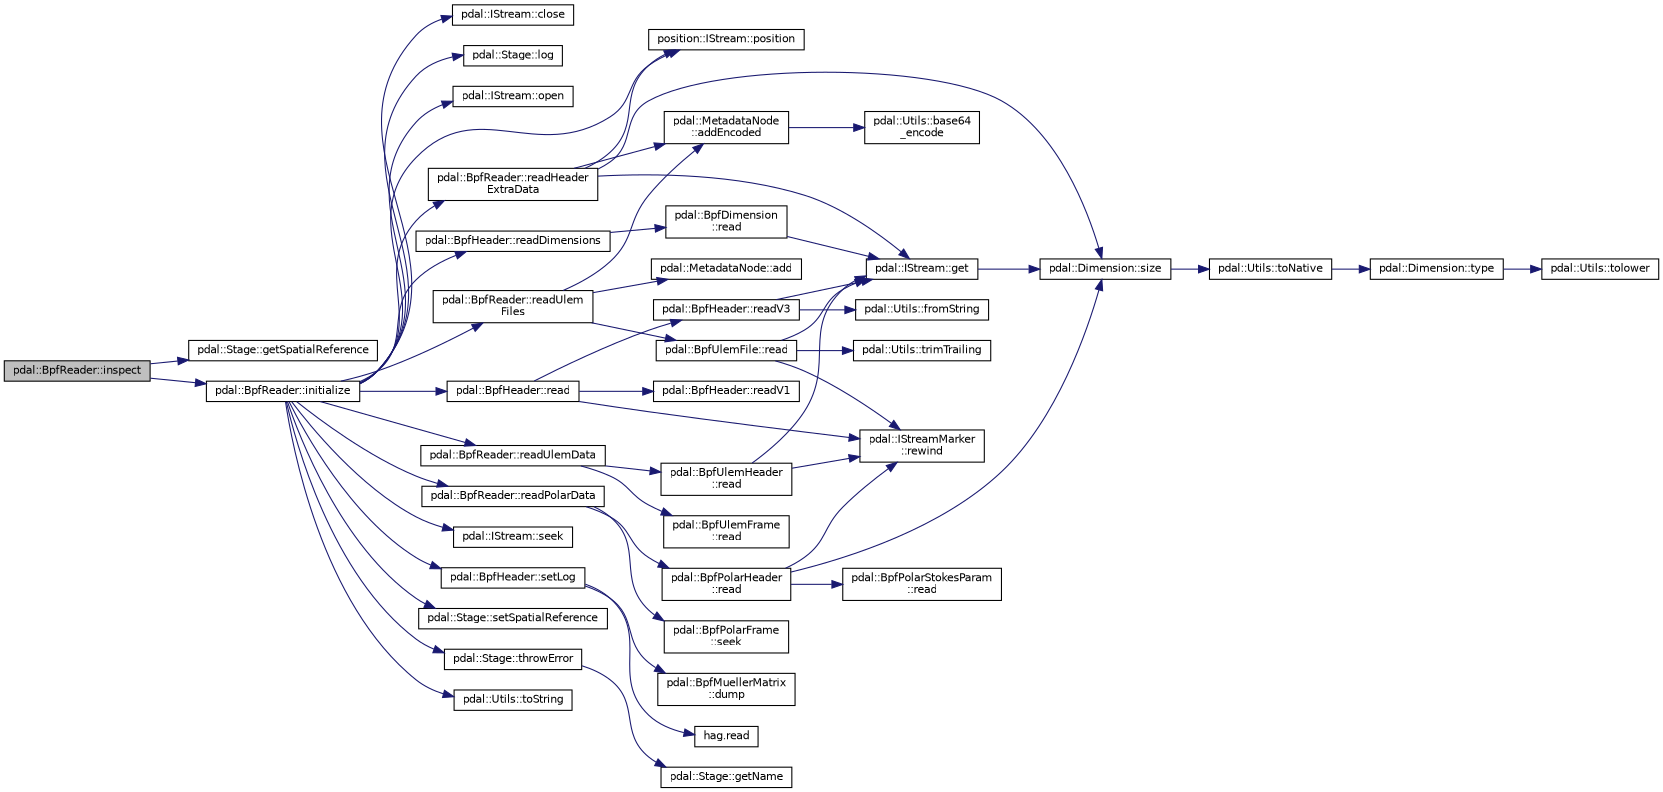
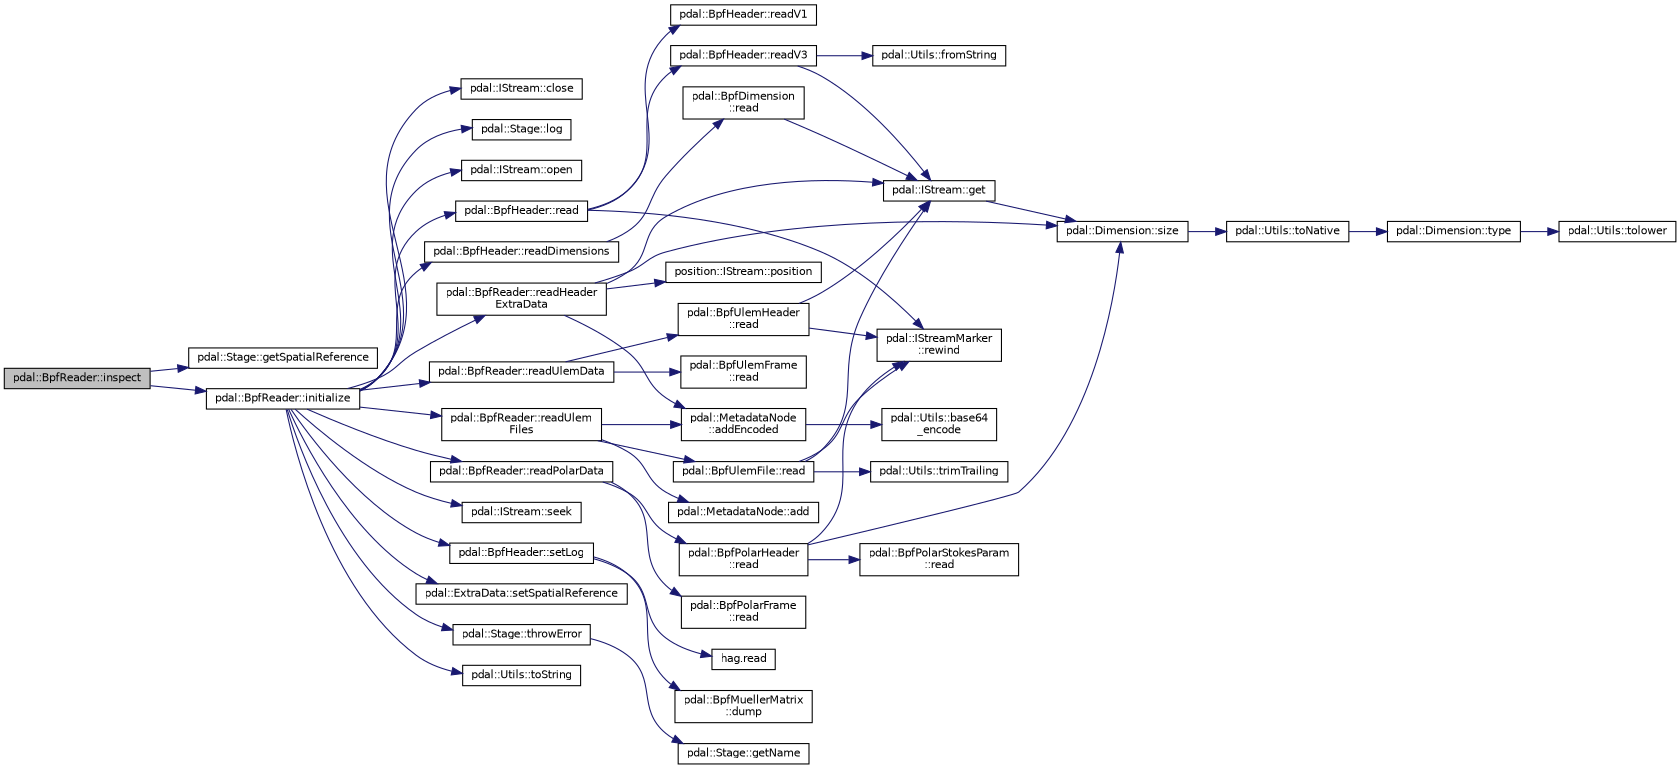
(434, 143) -> none
(513, 619) -> (522, 594)
(726, 637) -> (744, 612)
